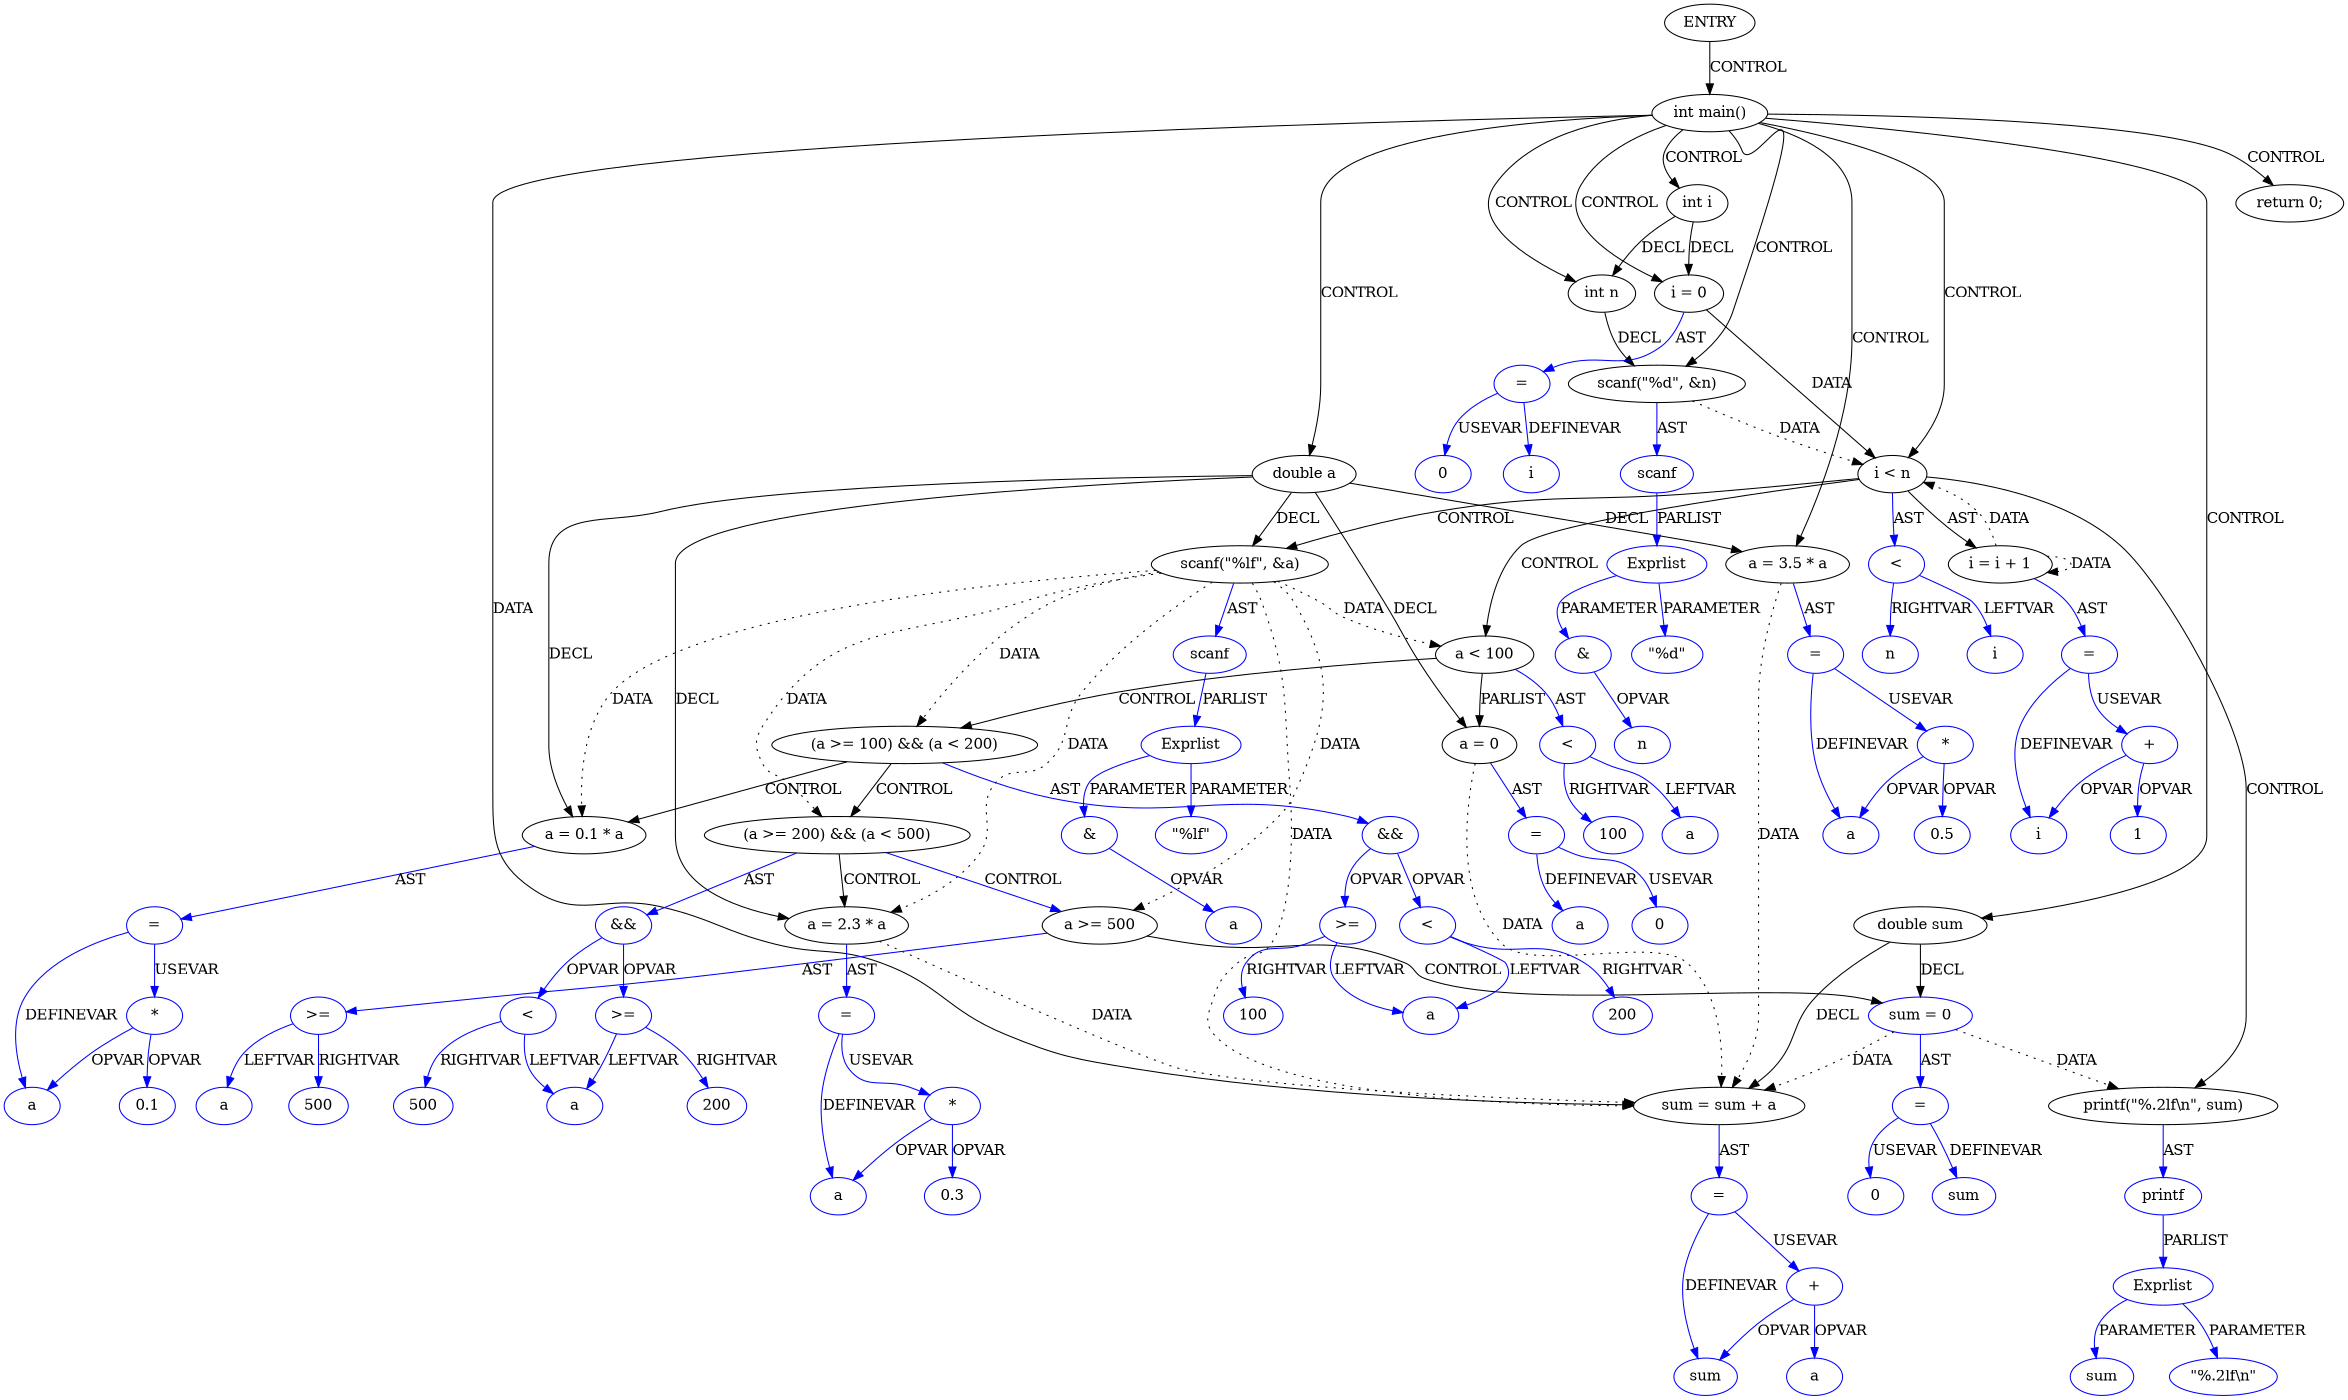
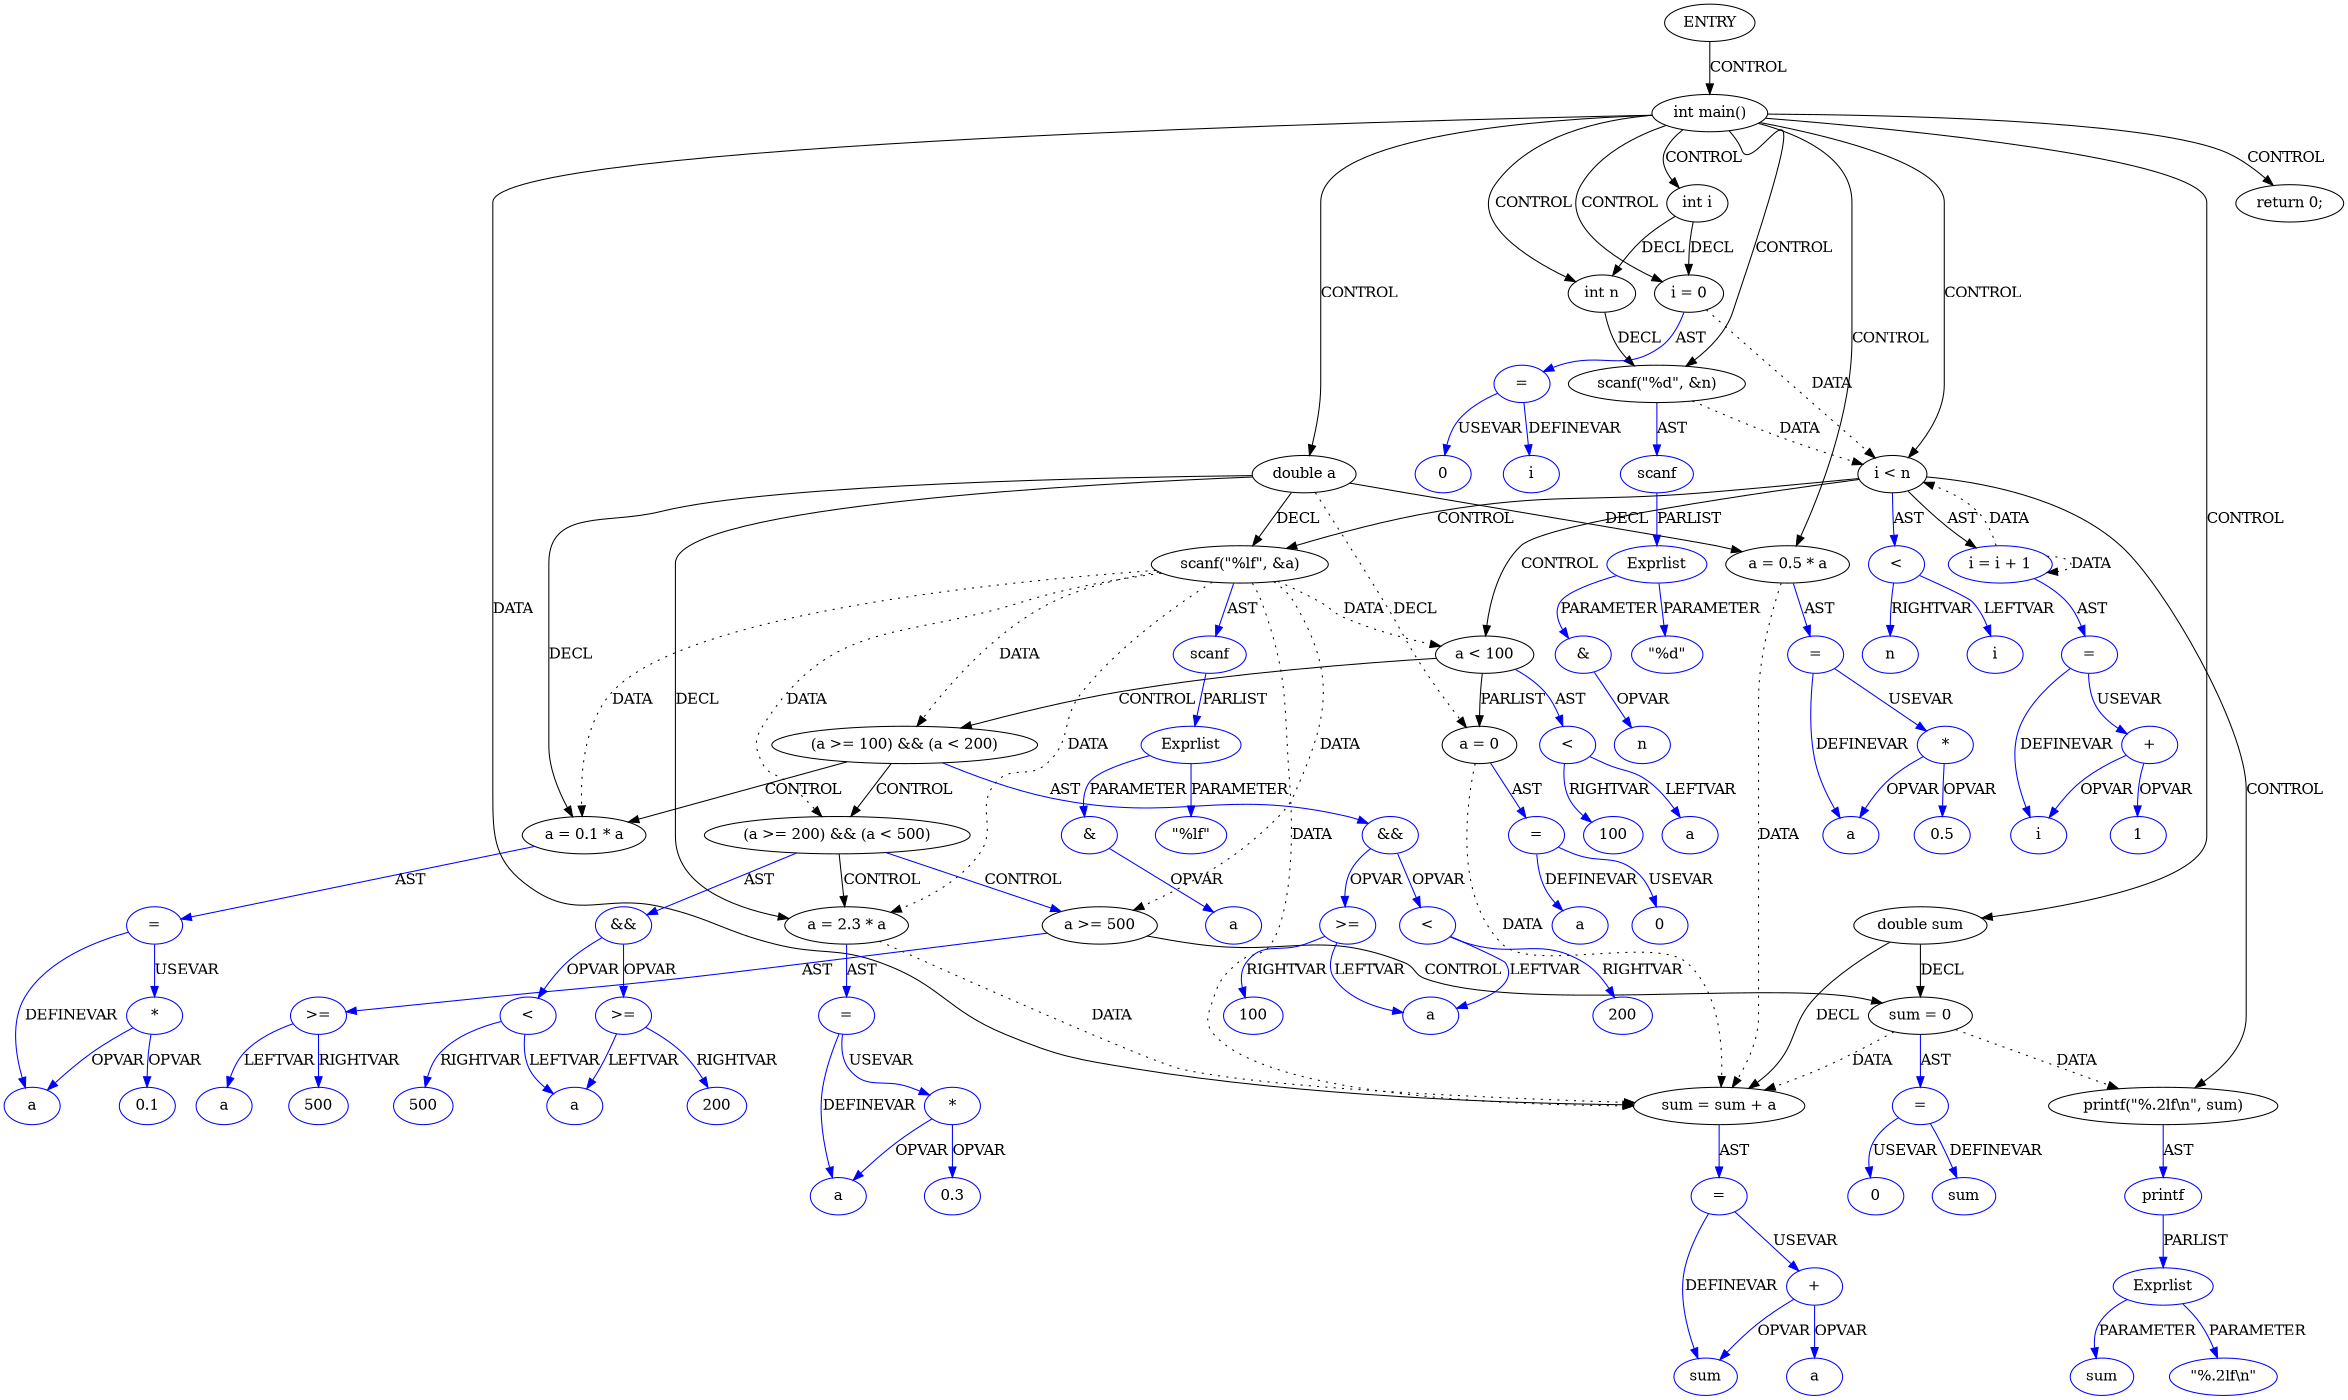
(1787, 380) -> (1787, 380)
(1788, 564) -> (1788, 564)
(2000, 564) -> (2000, 564)
(1387, 607) -> (1387, 607)
(1920, 1016) -> (1920, 1016)
